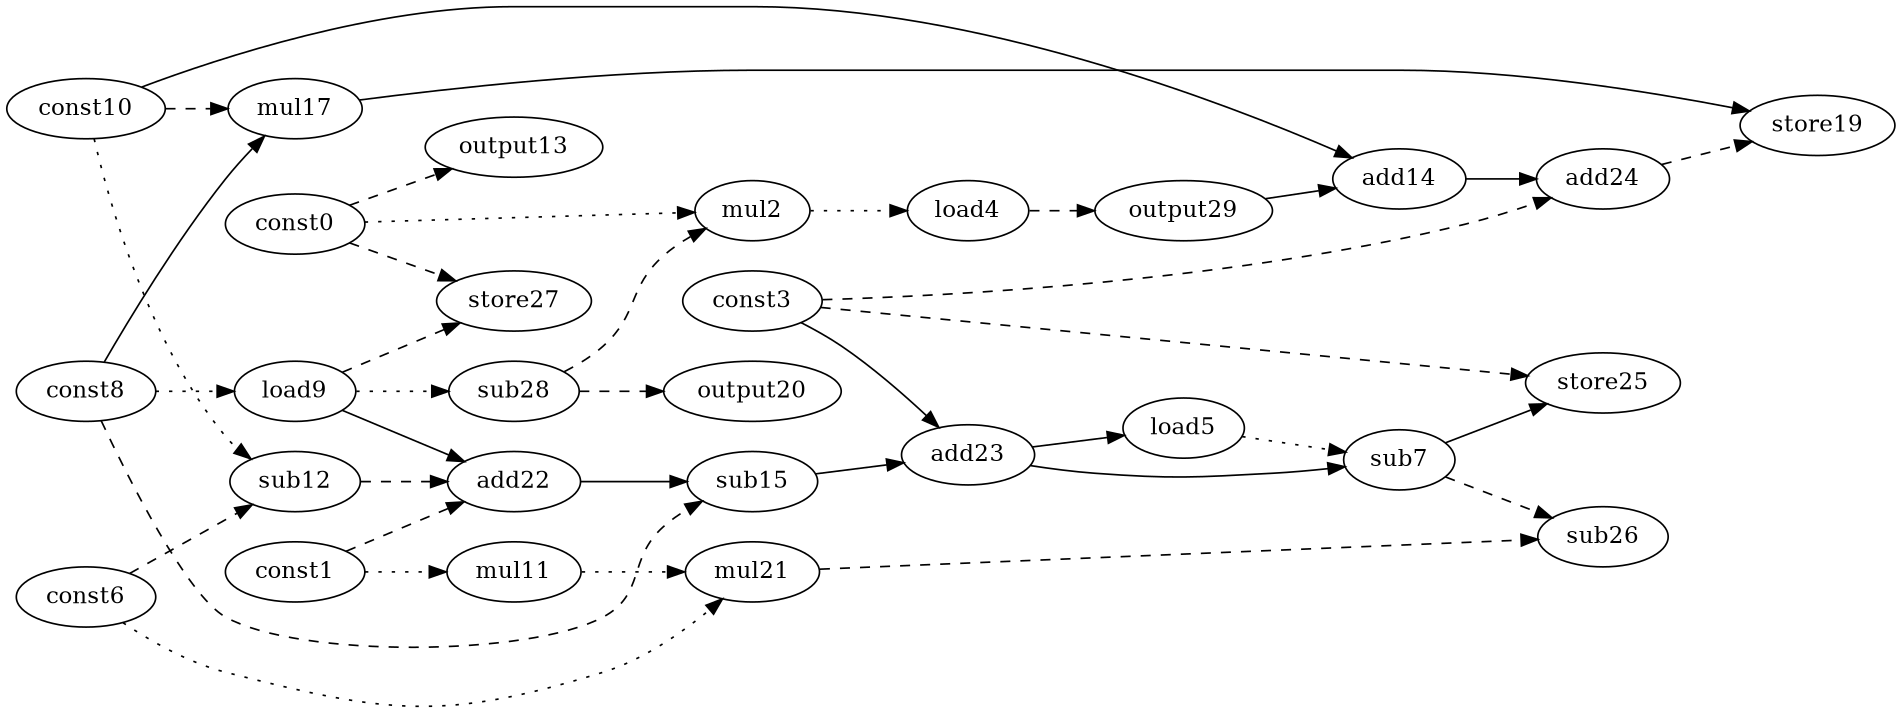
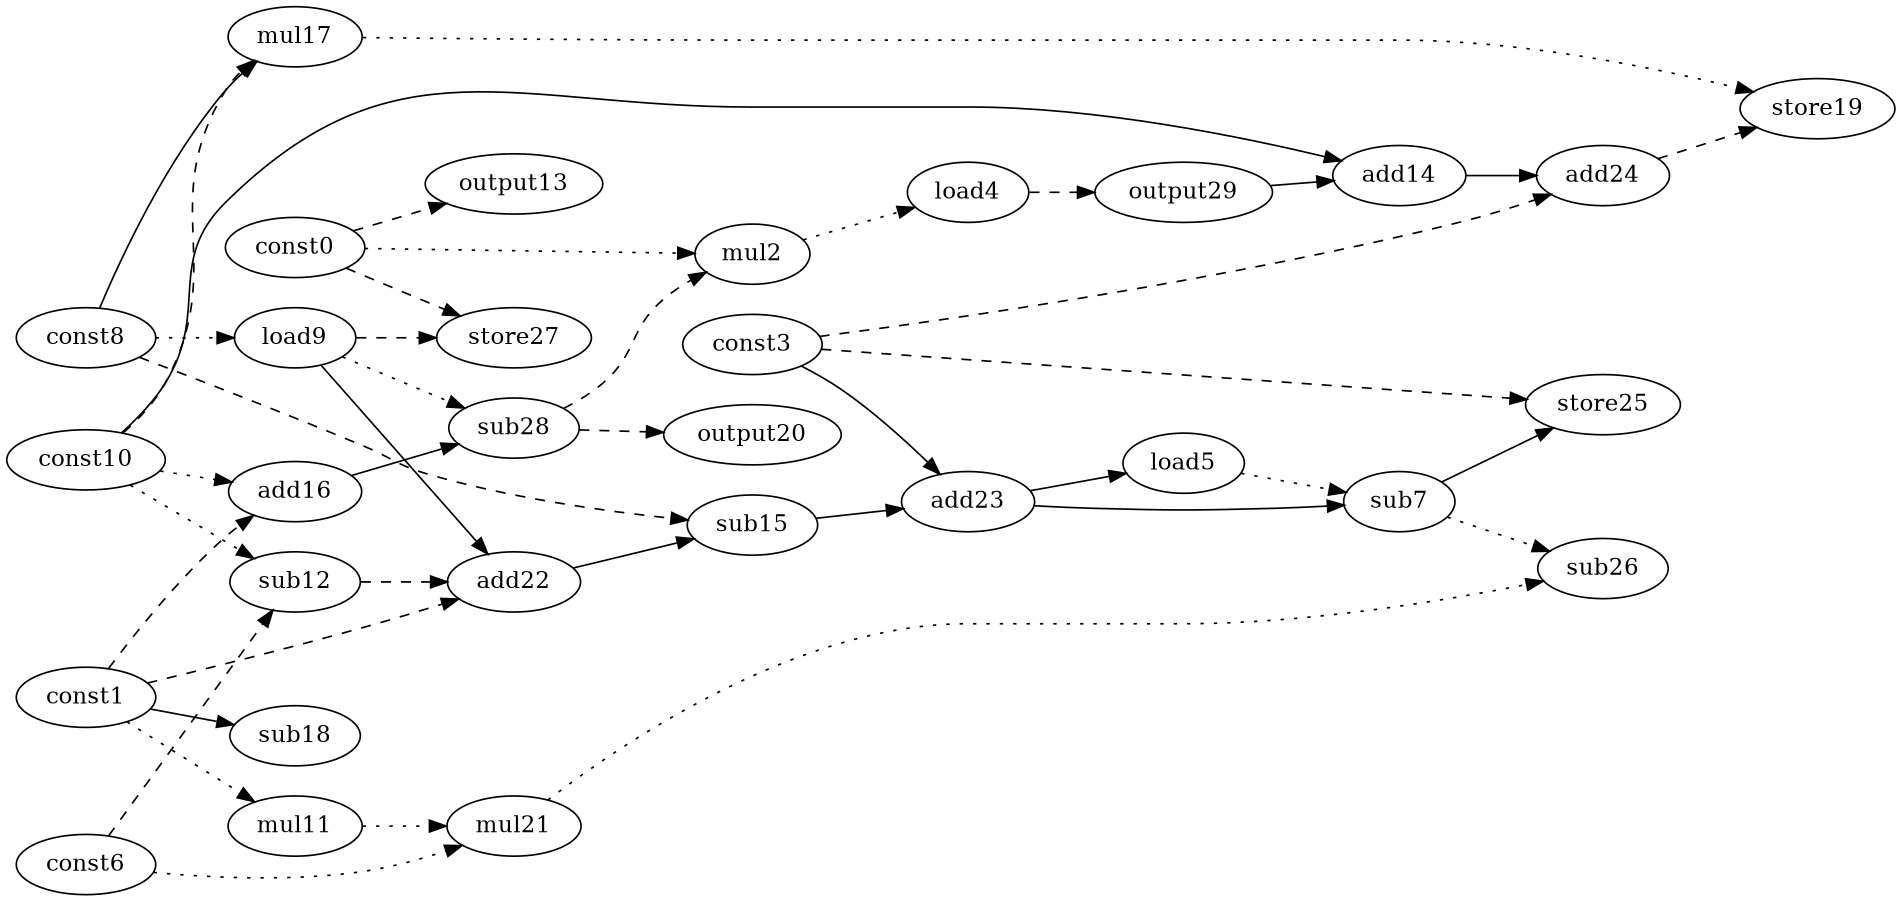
(1047, 70) -> (1052, 40)
none -> (295, 492)
(1491, 494) -> (1490, 532)
(1170, 555) -> (1017, 624)
none -> (295, 736)
